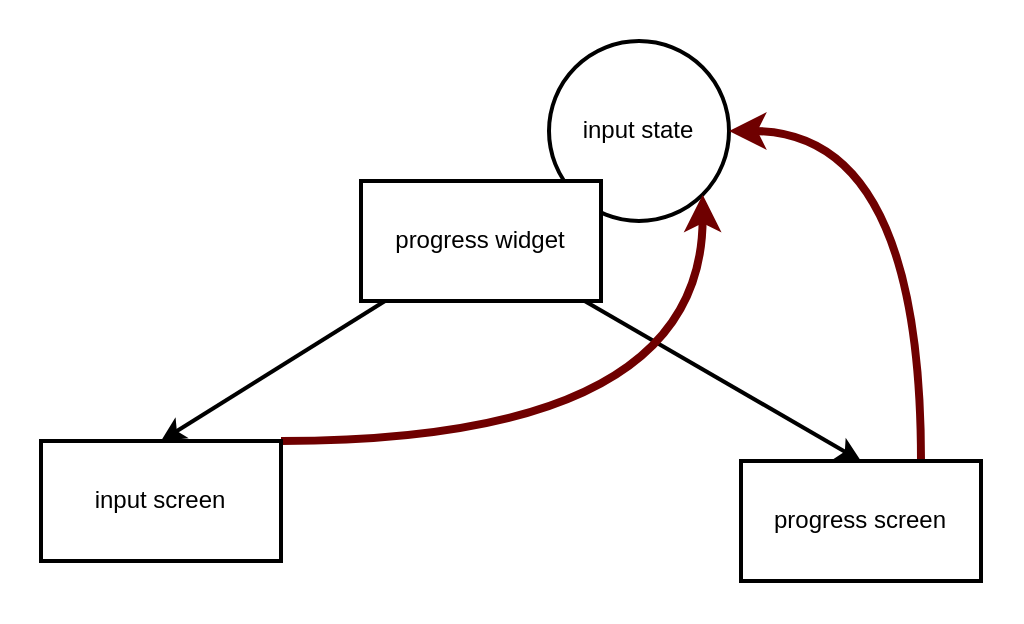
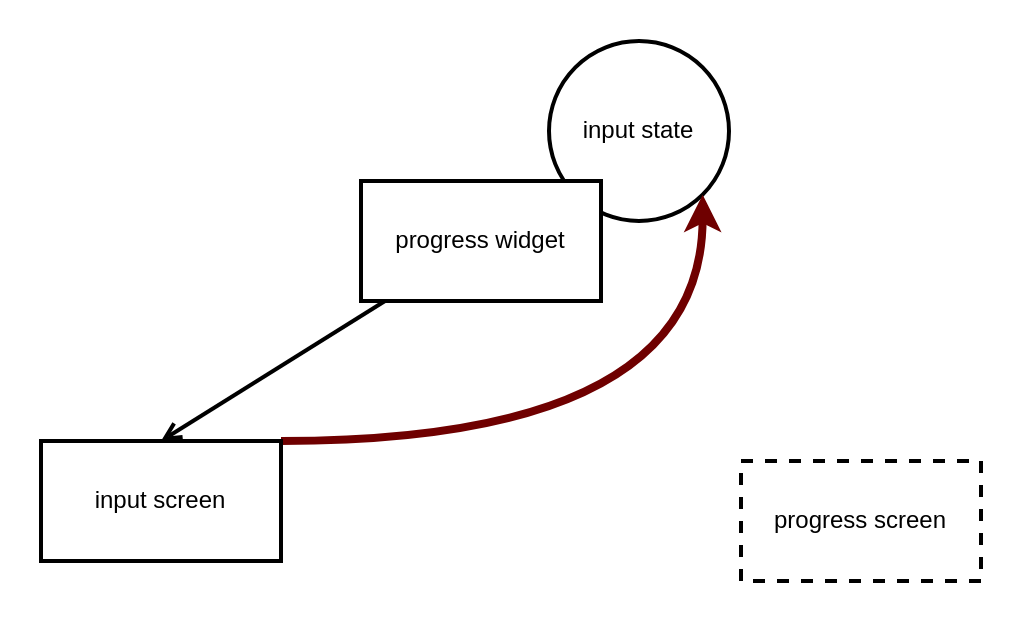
(896, 258) -> none
(716, 377) -> none
(178, 431) -> (175, 432)
(861, 521) -> (861, 521)
